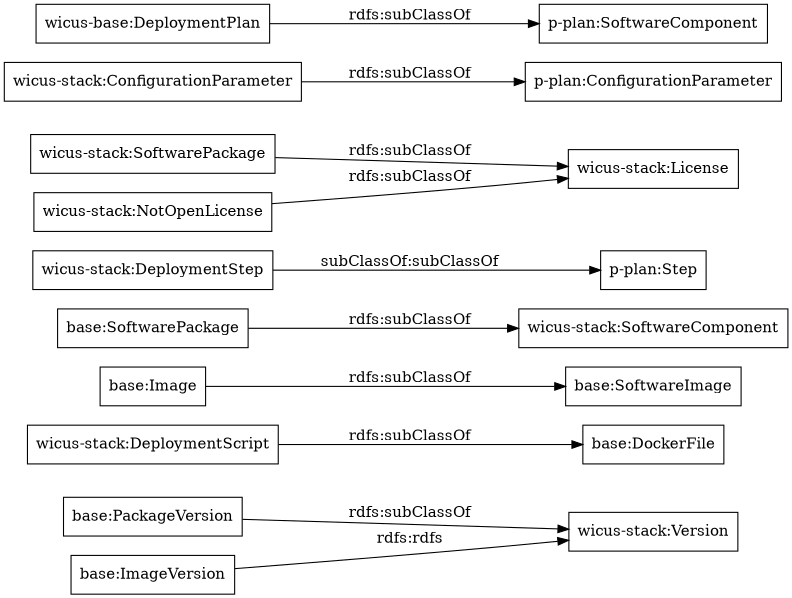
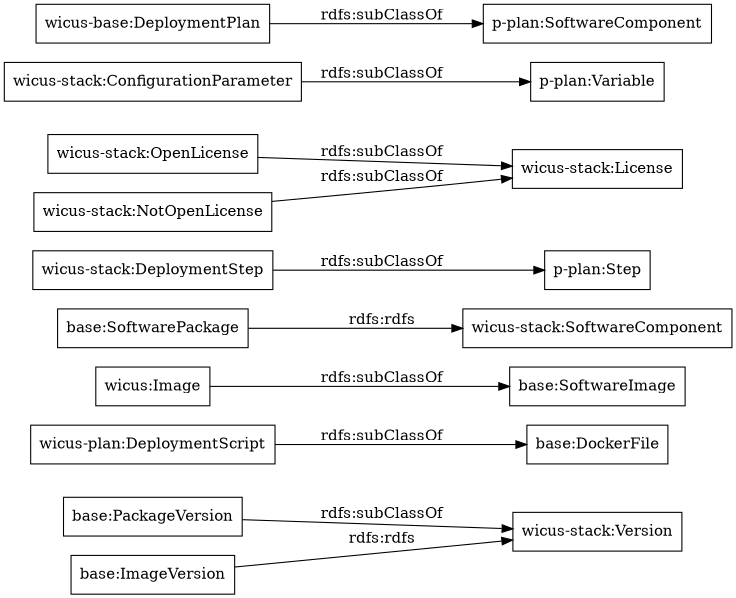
(653, 82) -> (597, 82)
(153, 154) -> (153, 154)
(410, 262) -> (382, 262)
(410, 320) -> (382, 320)
(153, 386) -> (153, 386)
(153, 445) -> (153, 445)
